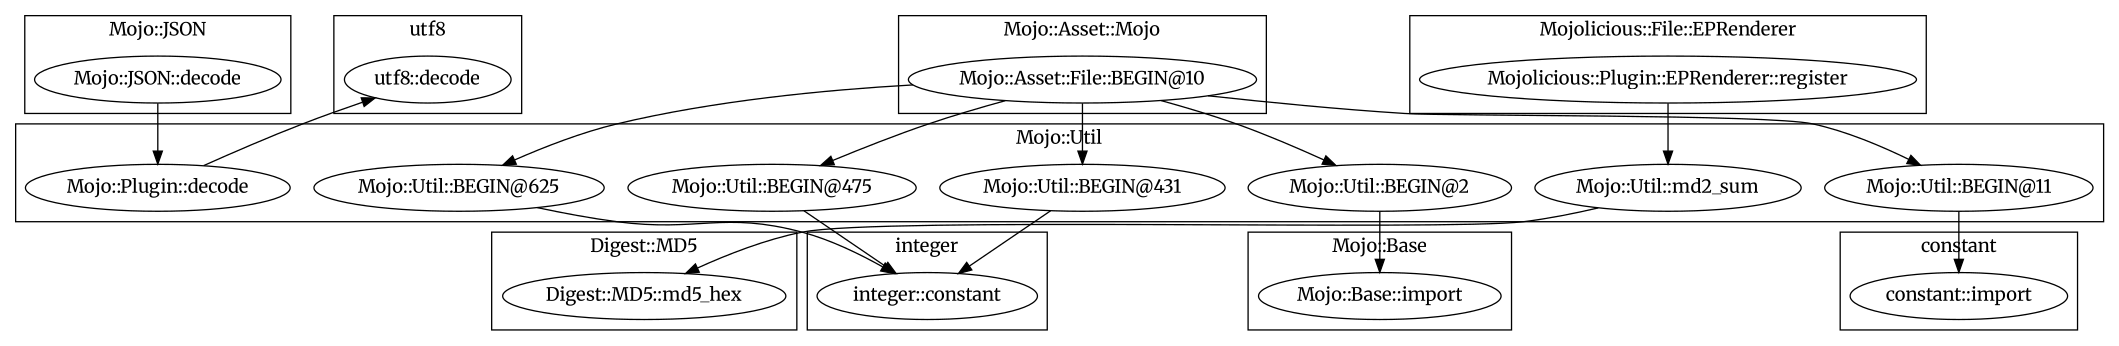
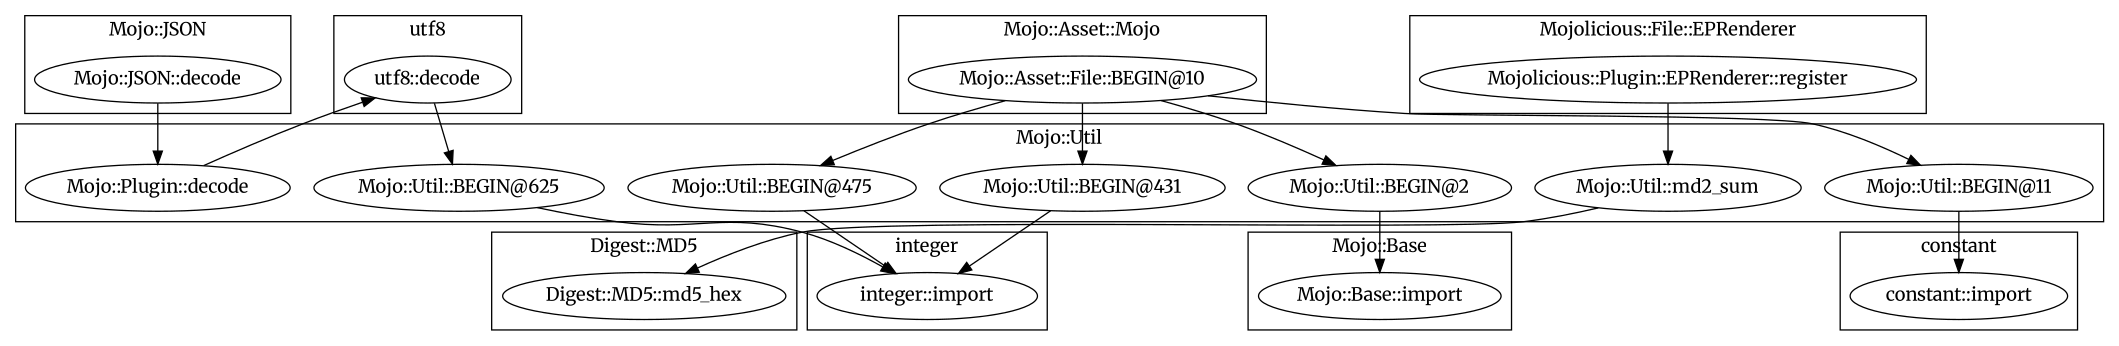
(710, 106) -> (443, 132)
(927, 296) -> (927, 296)
